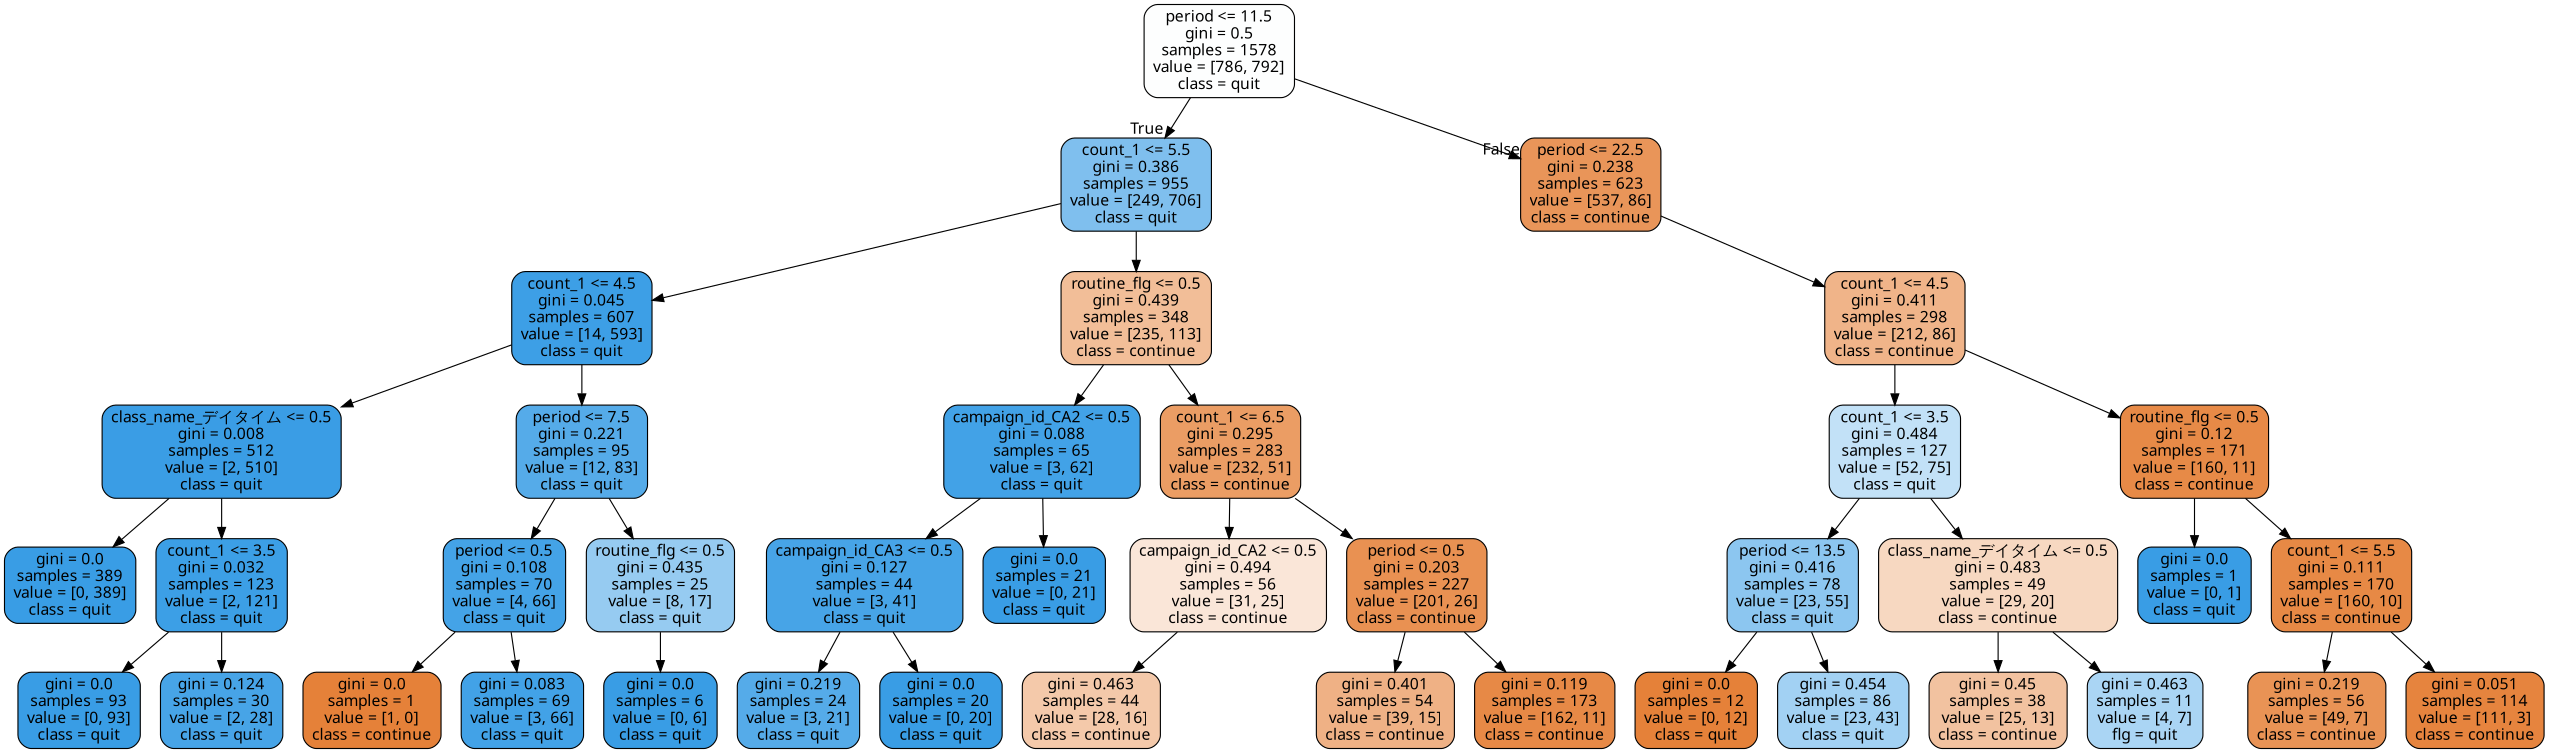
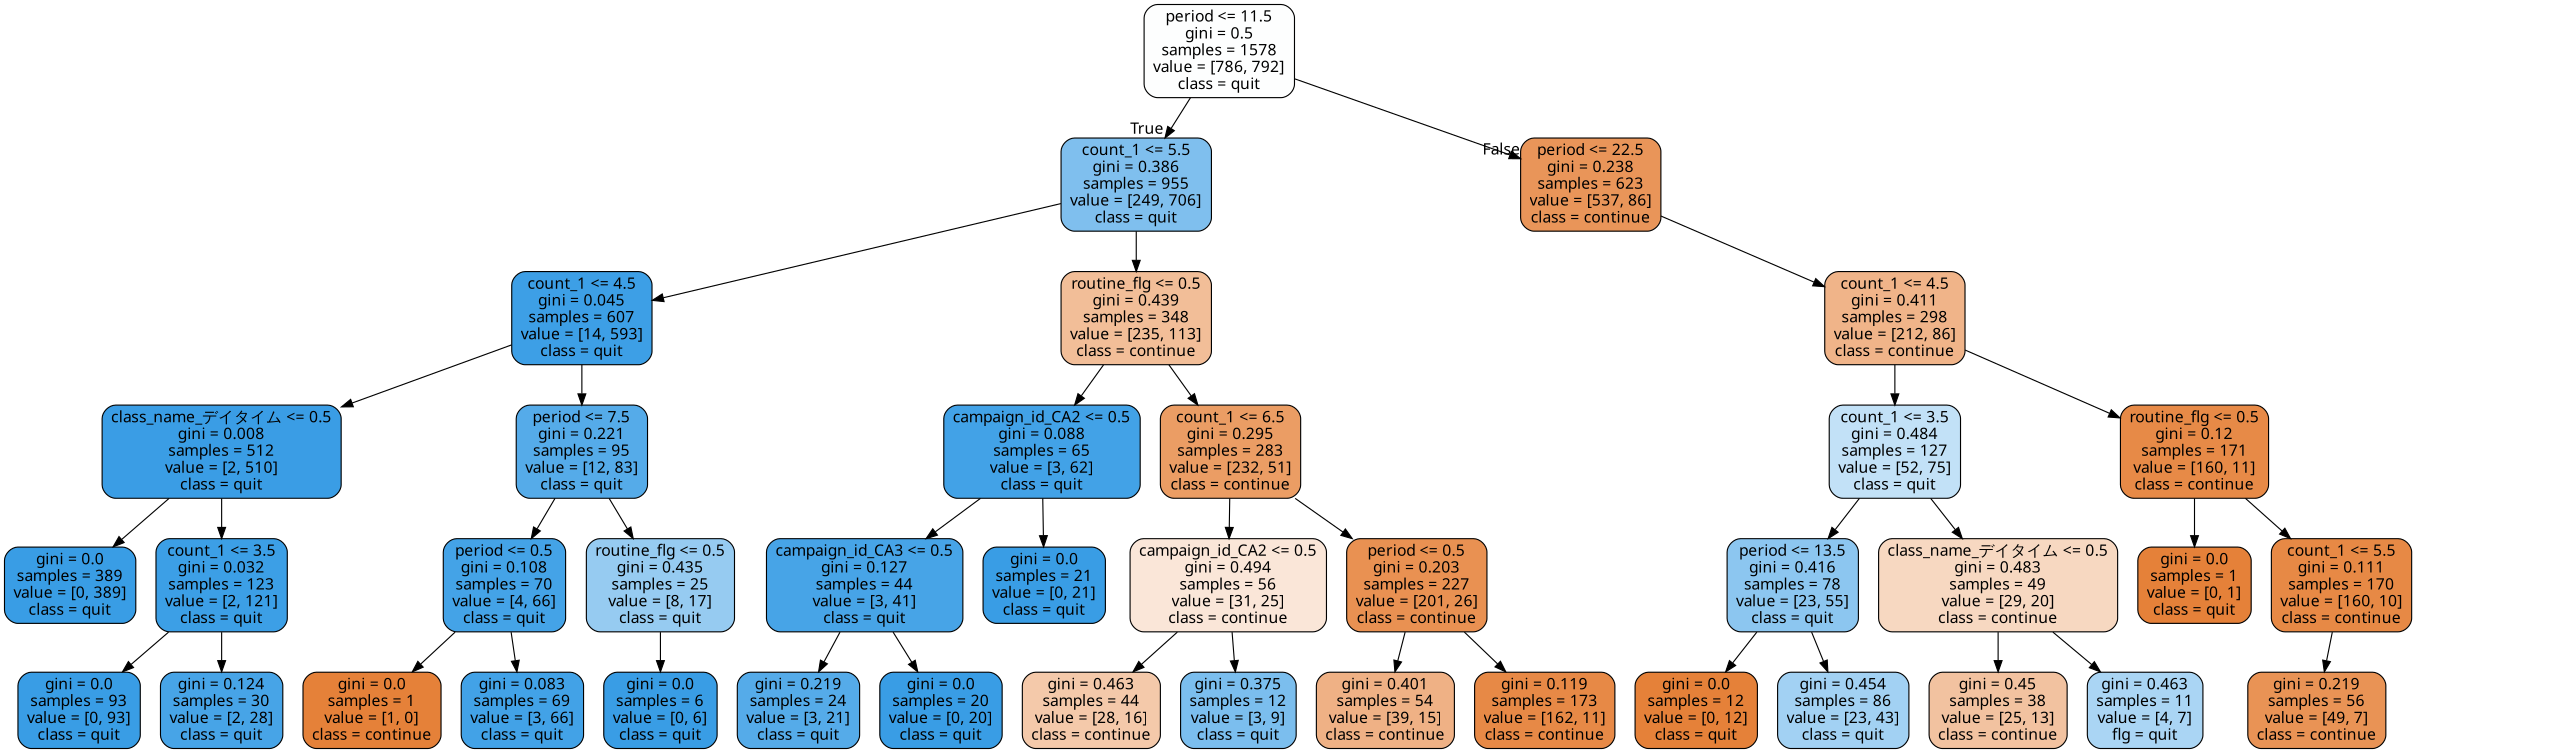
(2195, 585) -> (2195, 585)
none -> (1238, 710)
(2475, 710) -> none
